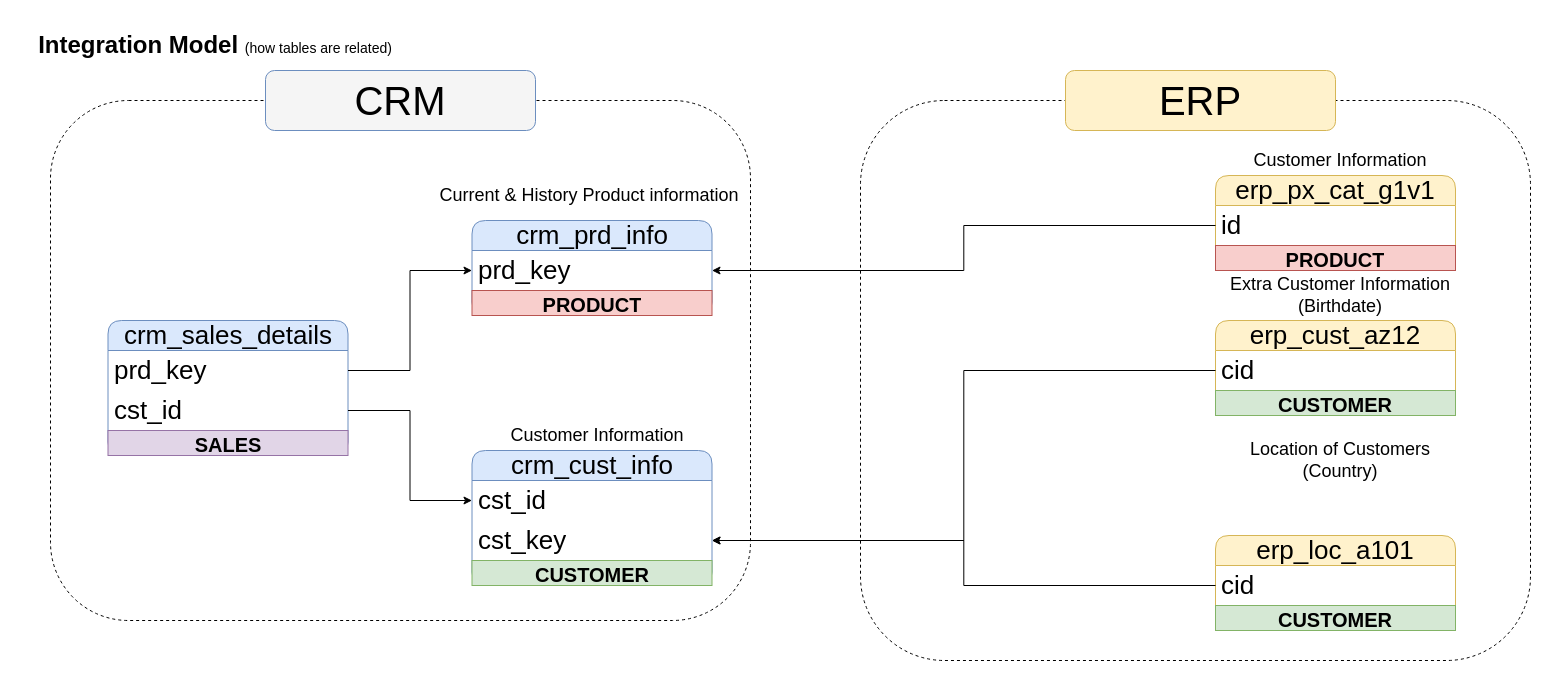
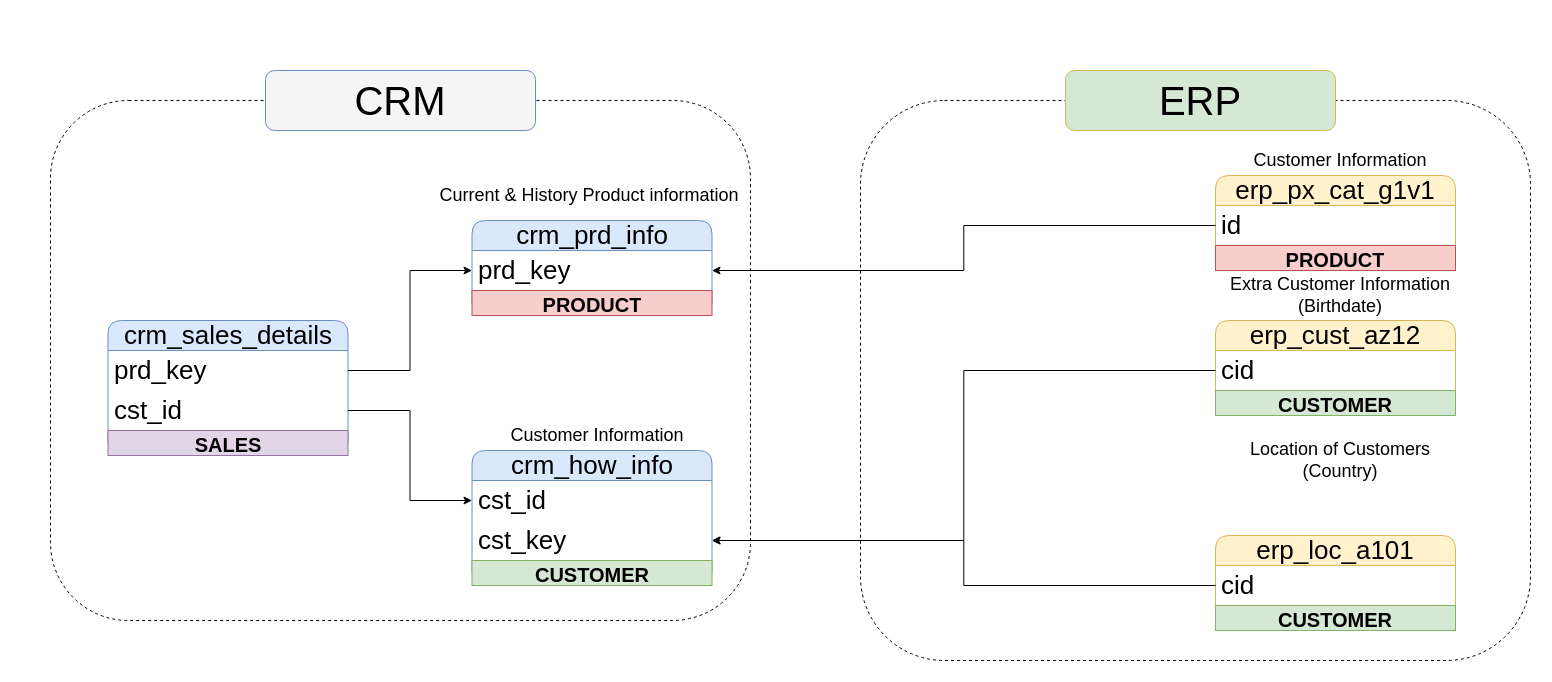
(216, 46) -> none
(1201, 101) -> (1201, 101)
(593, 466) -> (593, 466)
